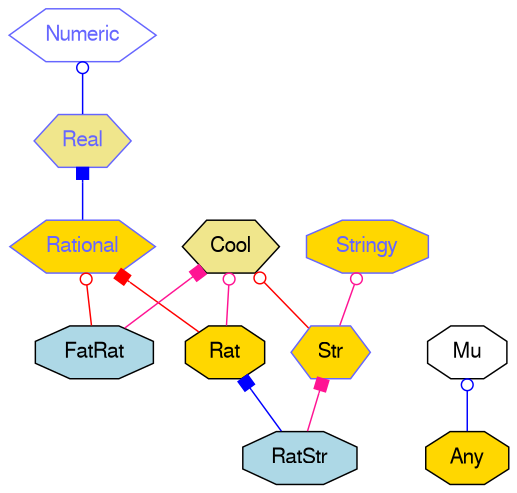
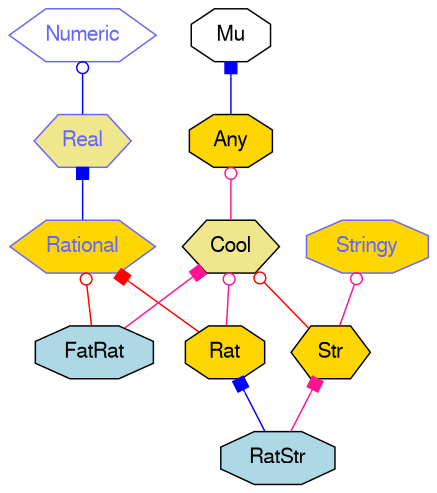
none -> (231, 200)
(331, 352) -> (331, 352)
(467, 411) -> (231, 95)
